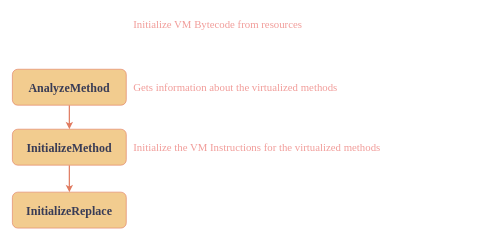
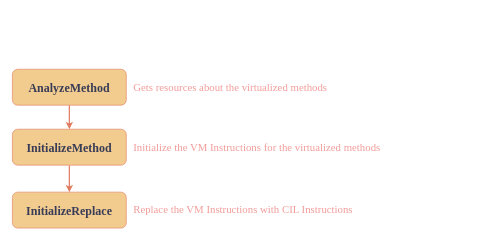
(252, 27) -> none
(272, 87) -> (269, 87)
none -> (282, 213)
